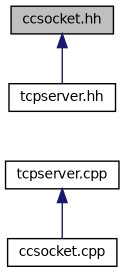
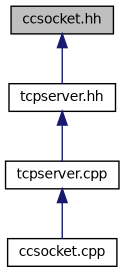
none -> (62, 143)
